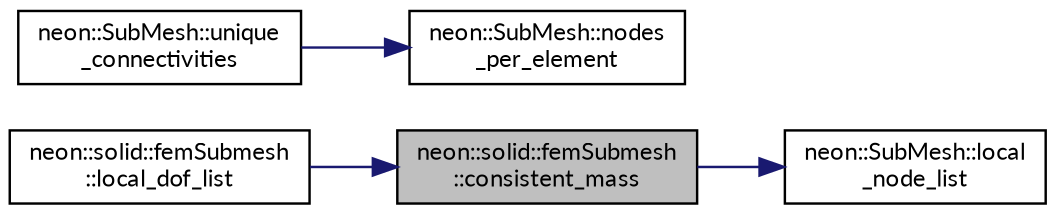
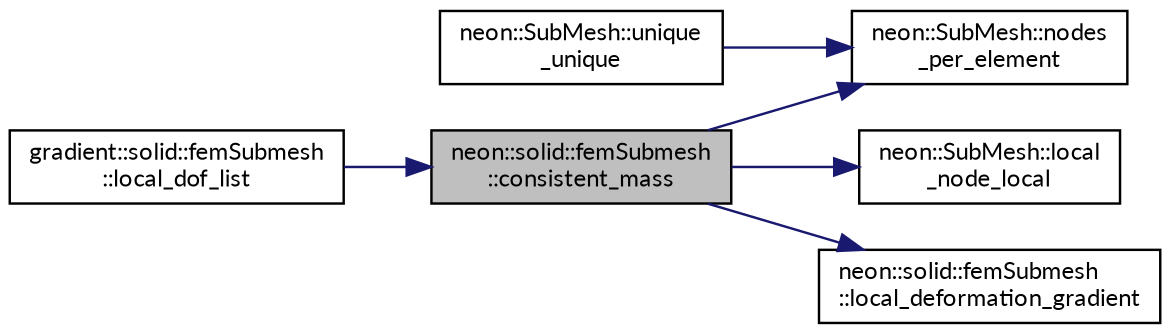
(160, 48) -> (581, 48)
none -> (774, 111)
(160, 167) -> (177, 167)
(915, 167) -> (990, 167)
none -> (990, 286)
